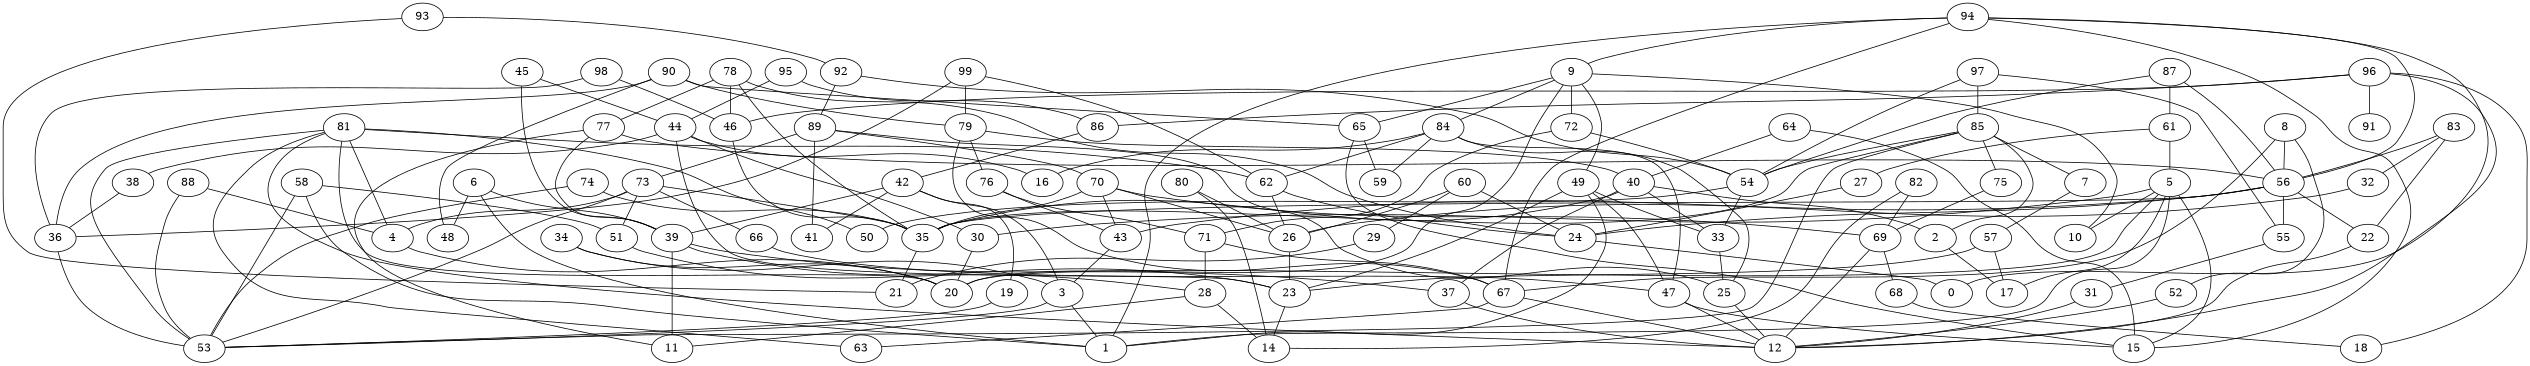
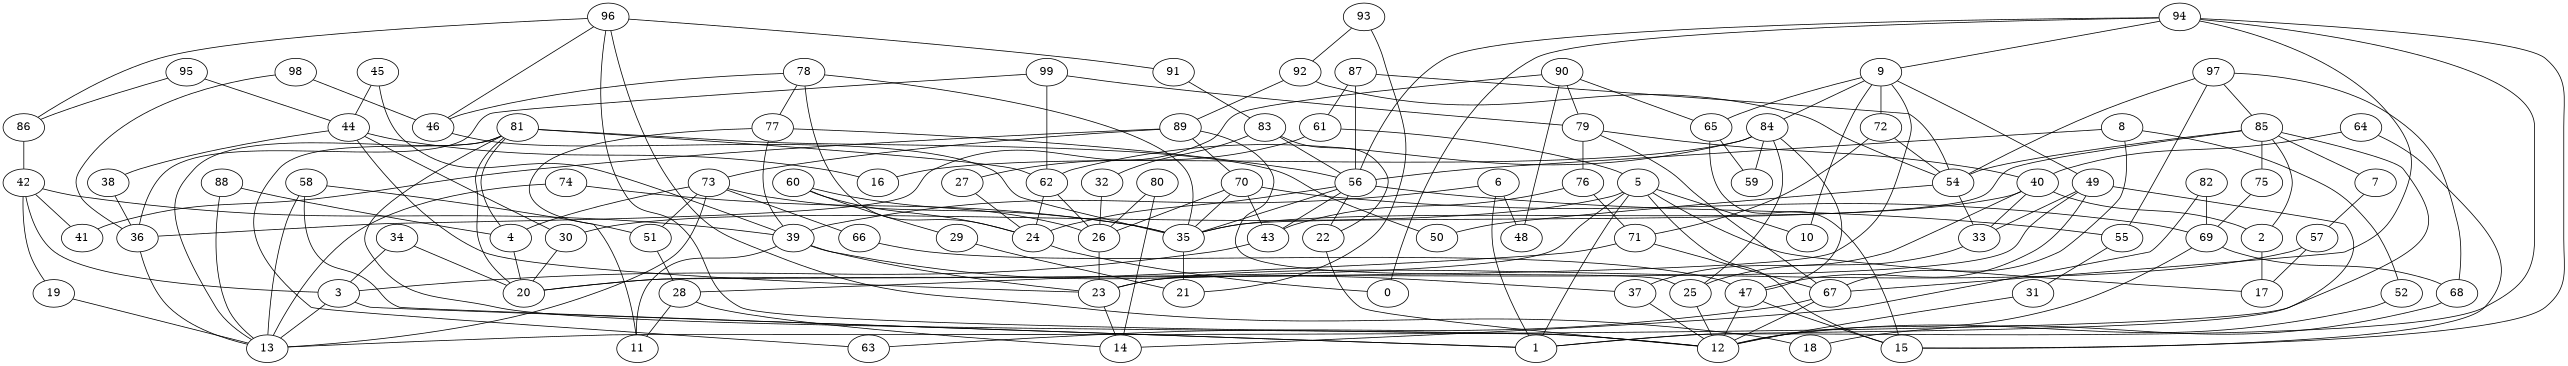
none -> (1219, 100)
none -> (2407, 128)
(204, 349) -> (267, 349)
